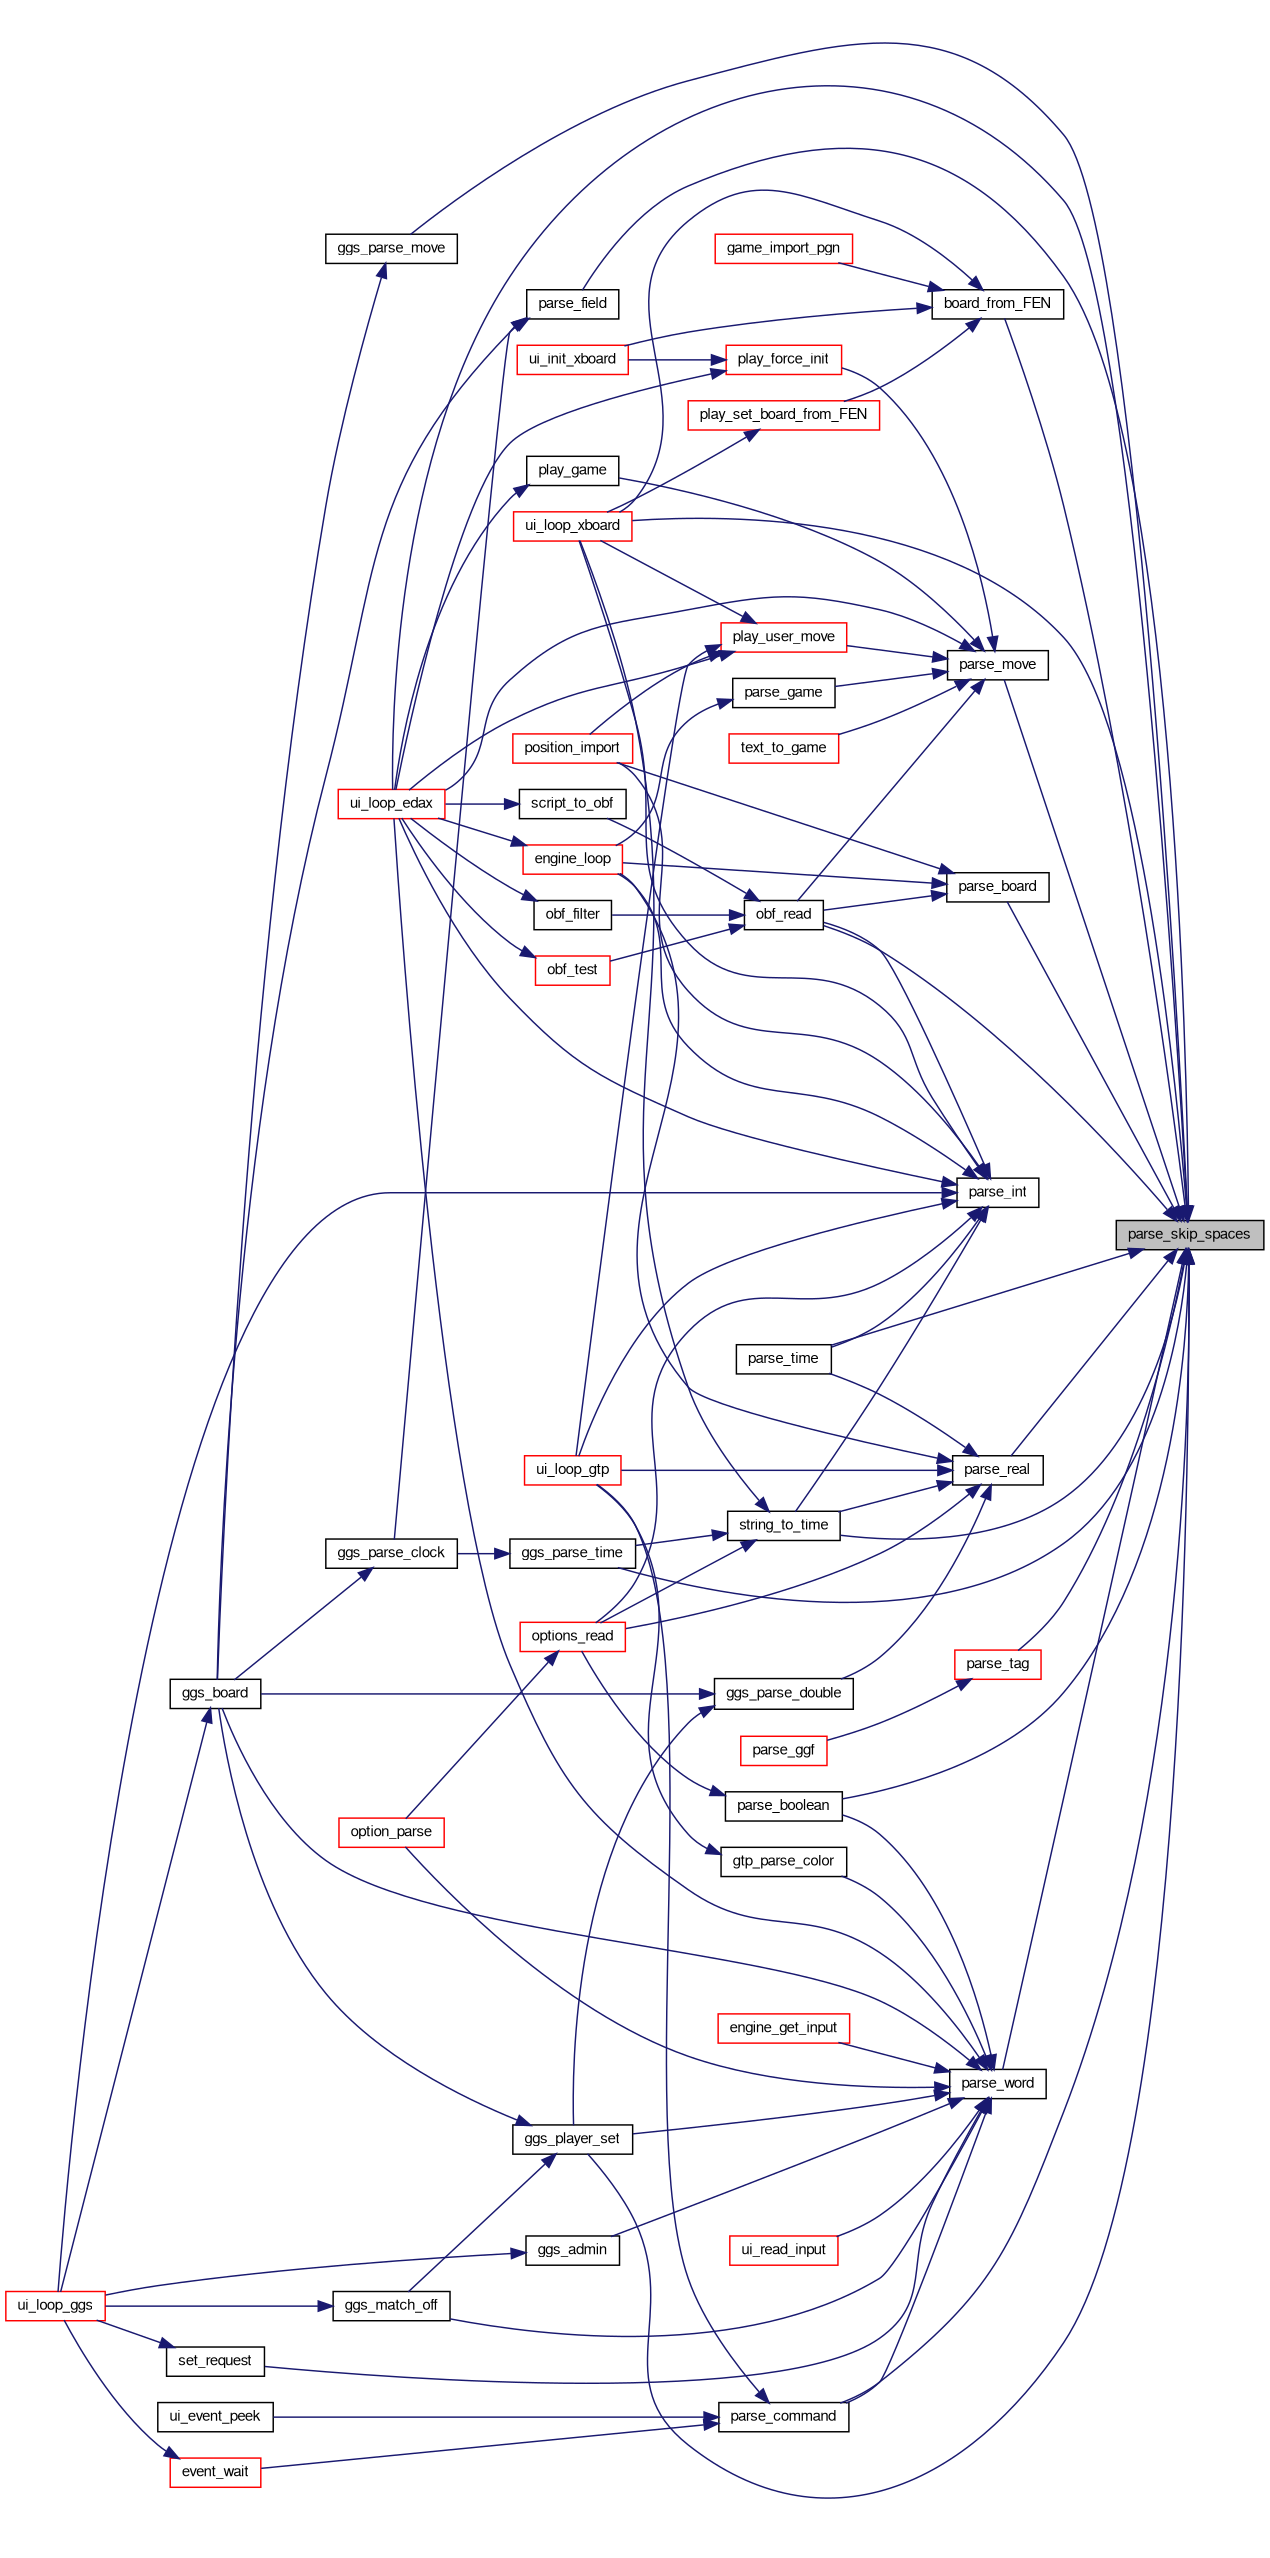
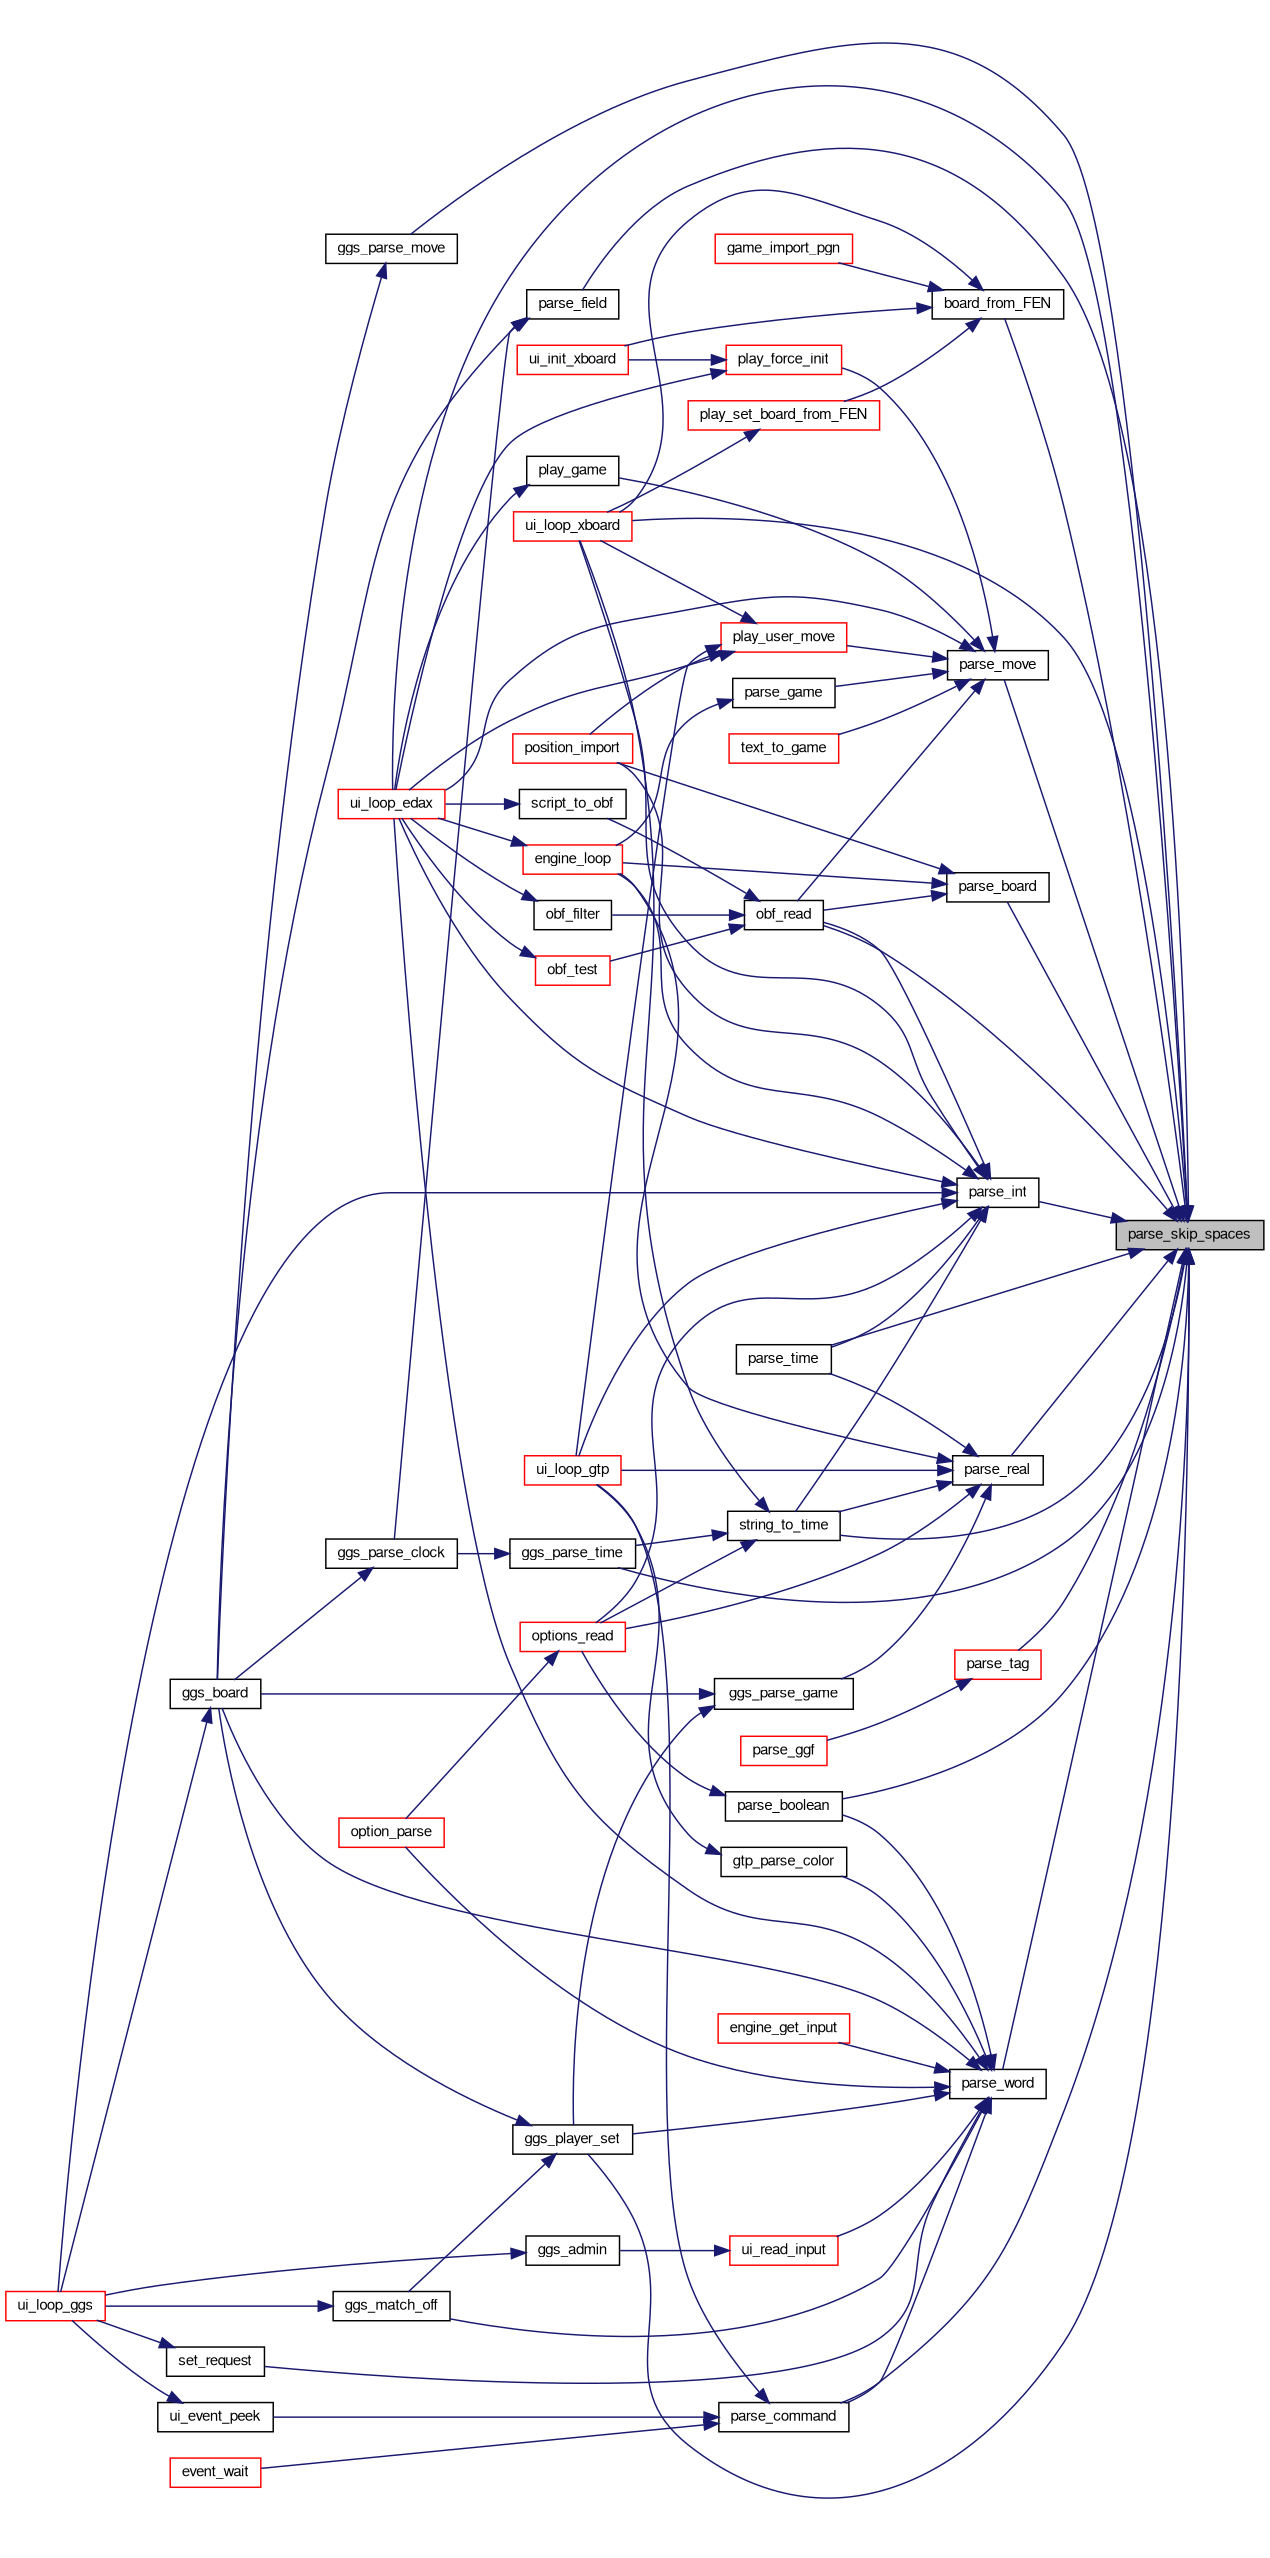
none -> (1075, 1210)
(784, 1694) -> (784, 1694)
(781, 2171) -> (667, 2251)
(109, 2391) -> (119, 2361)
